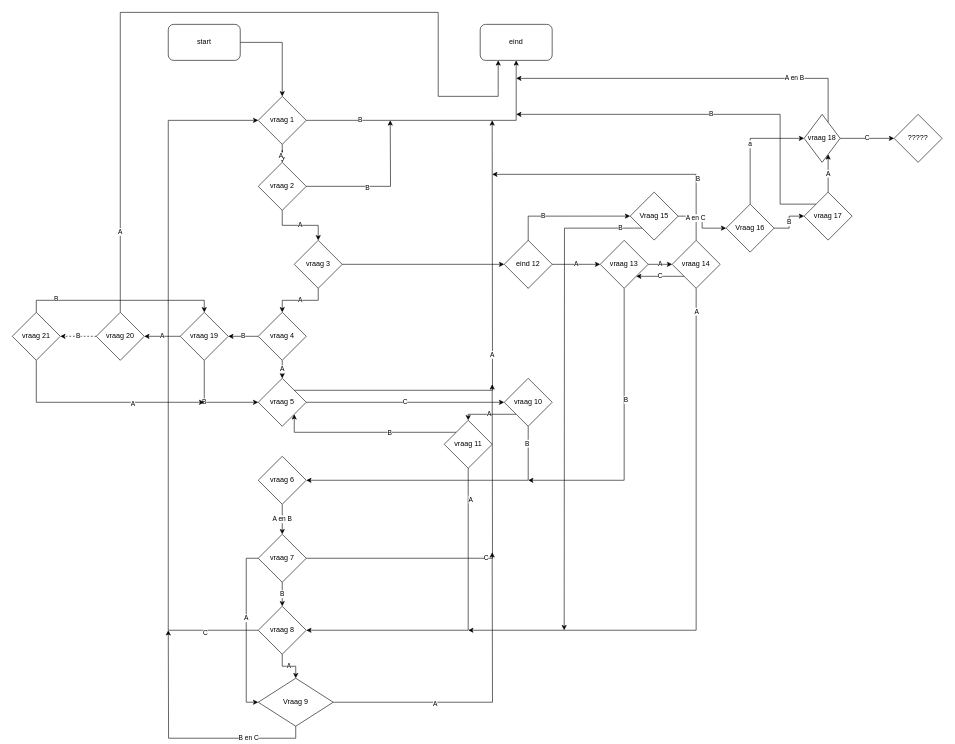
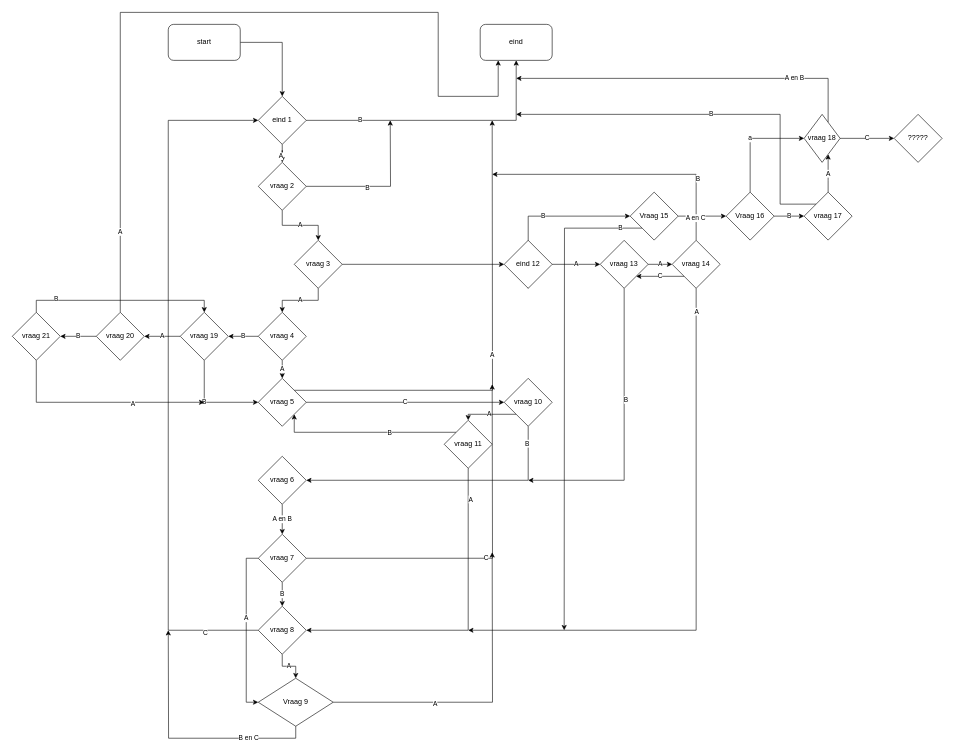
(282, 120) -> (282, 120)
(750, 228) -> (750, 216)
(80, 336) -> (80, 336)
